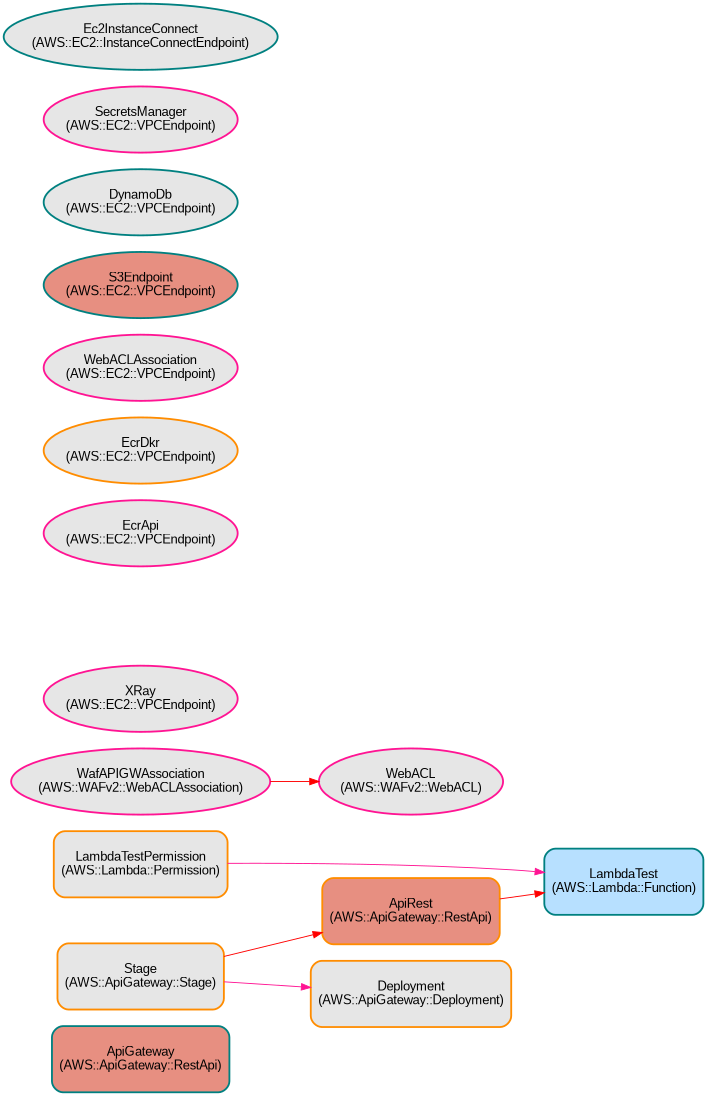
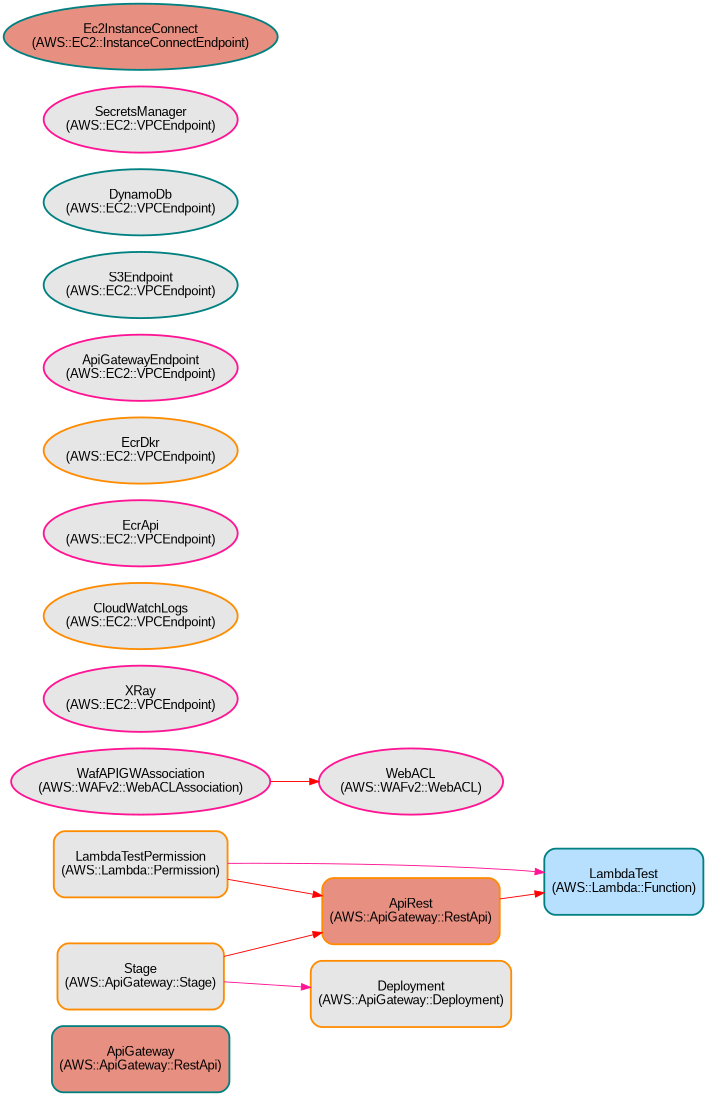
(141, 37) -> (141, 37)
(141, 285) -> (141, 285)
(141, 368) -> (141, 368)
none -> (141, 616)
none -> (270, 887)
